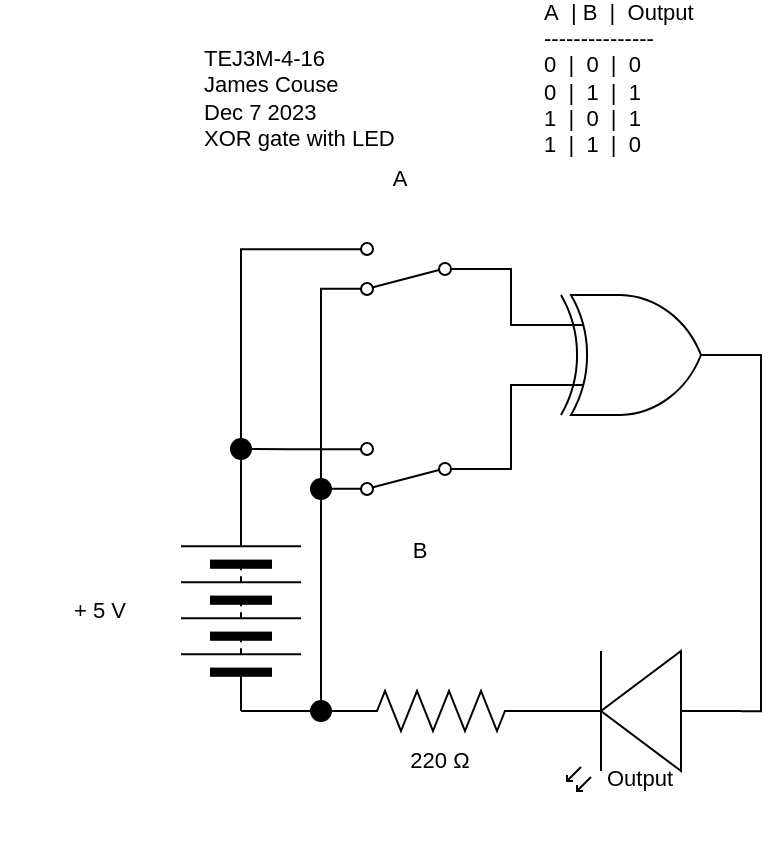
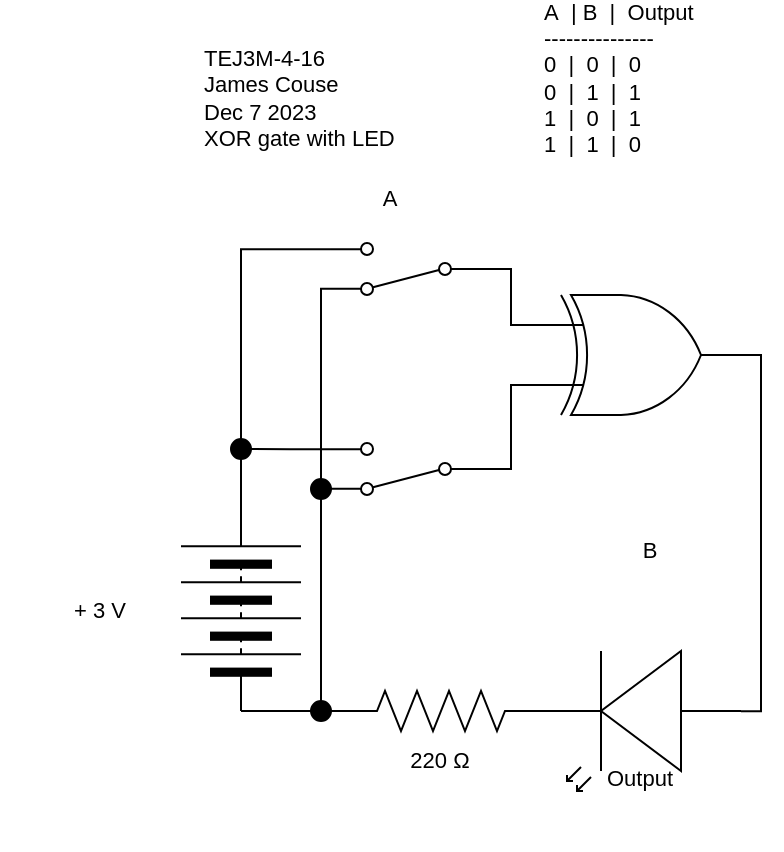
(401, 179) -> (391, 199)
(421, 551) -> (651, 551)
(101, 611) -> (101, 611)
